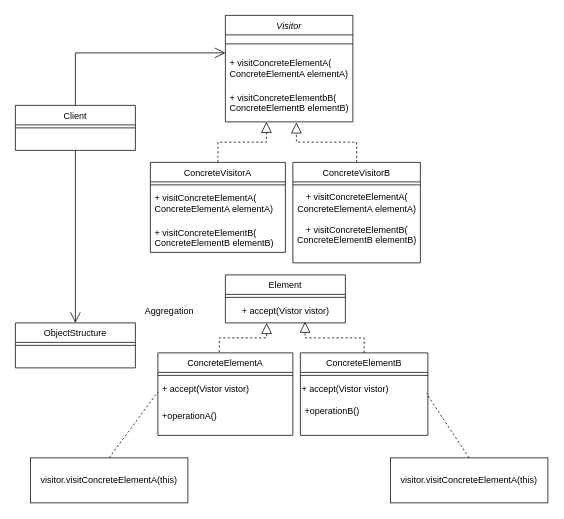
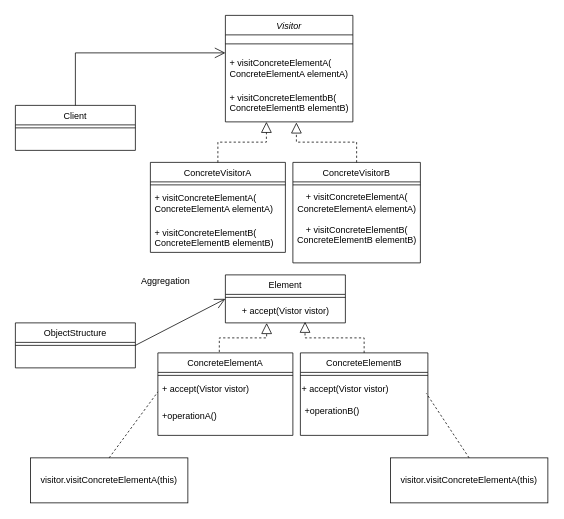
(75, 237) -> none
(169, 312) -> (165, 282)
none -> (180, 322)
